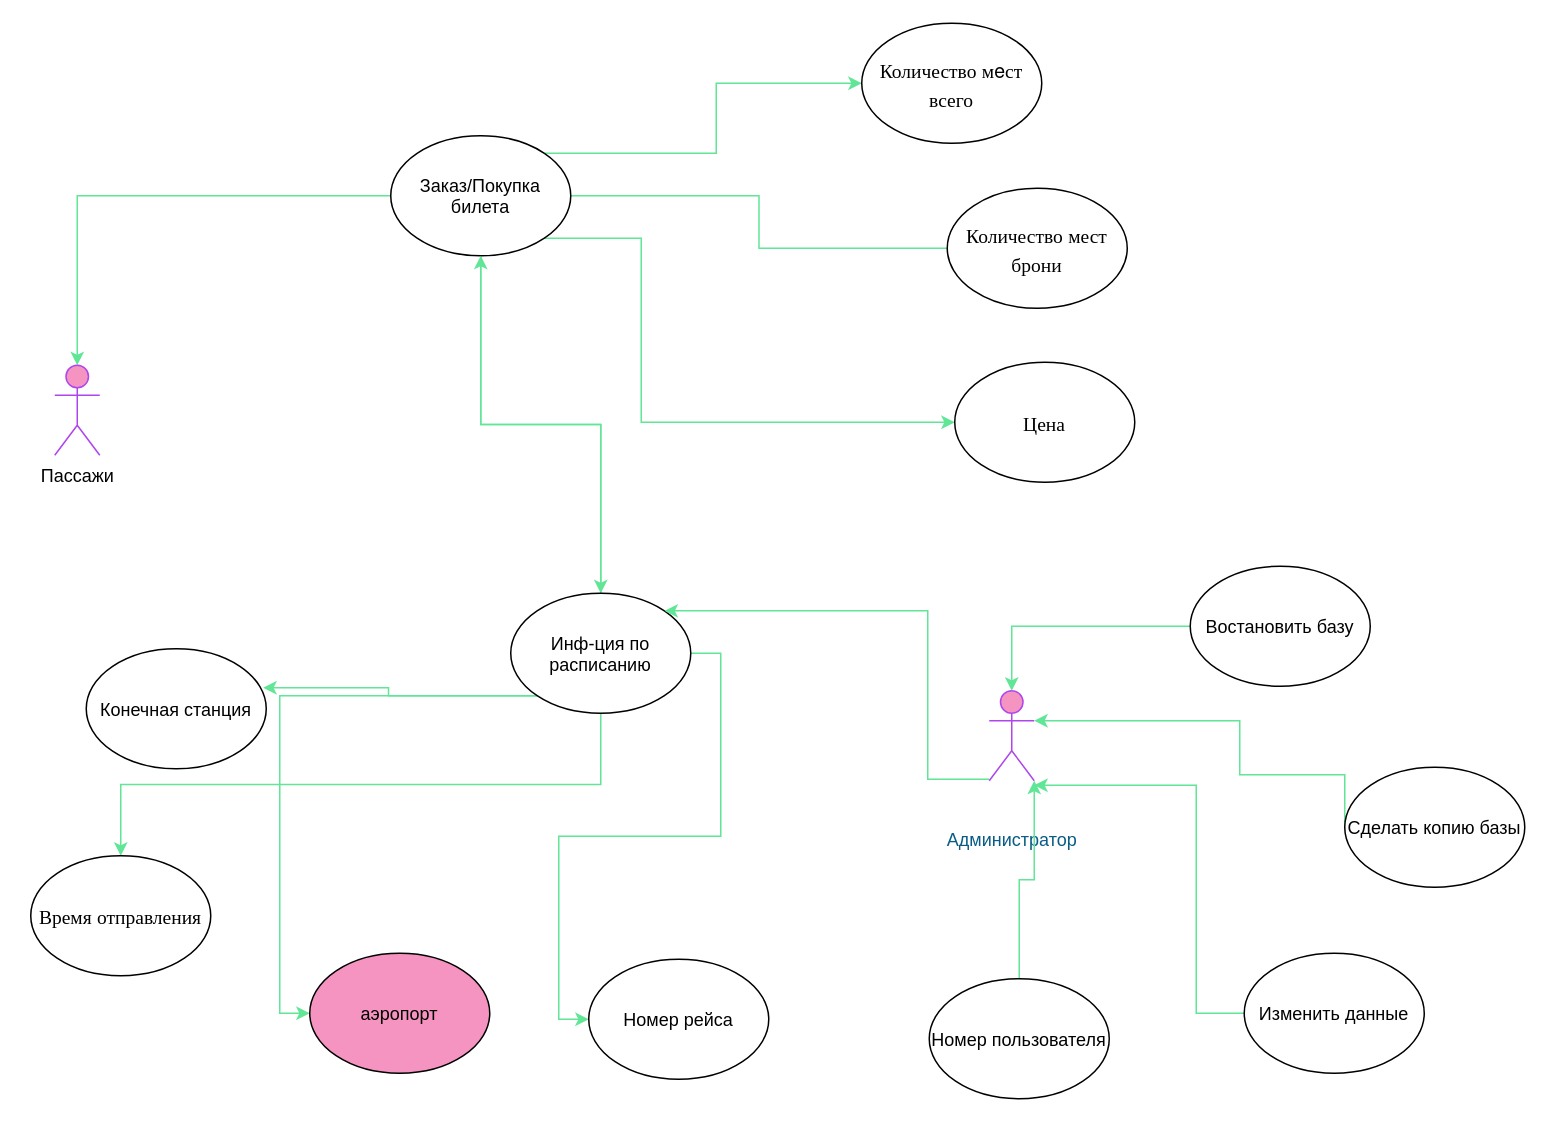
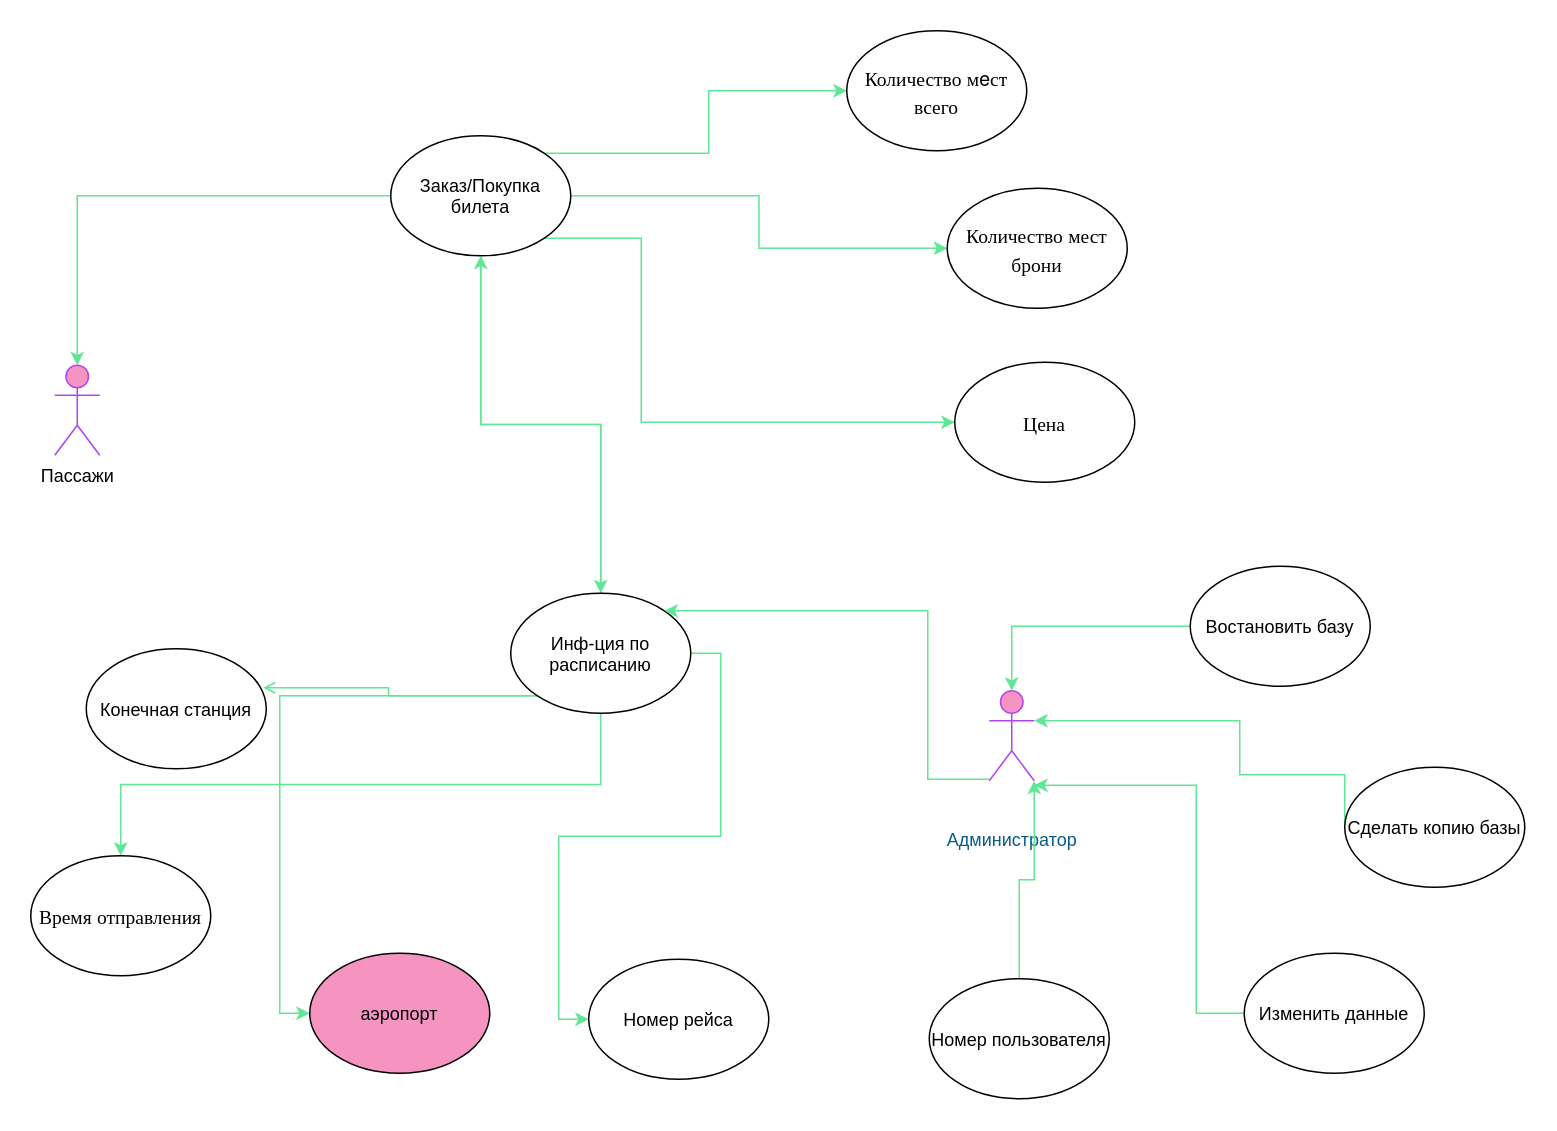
(952, 83) -> (937, 91)
(940, 248) -> (936, 248)
(275, 688) -> (272, 688)
